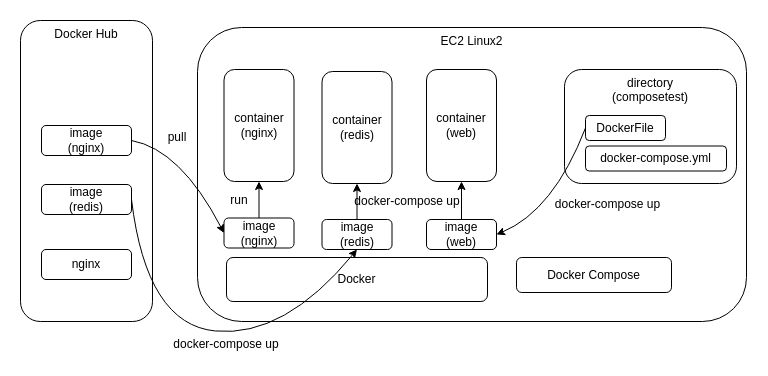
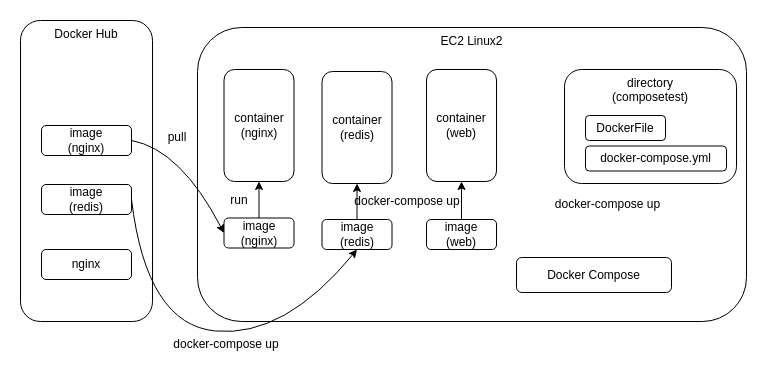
(554, 188) -> none
(357, 280) -> none
